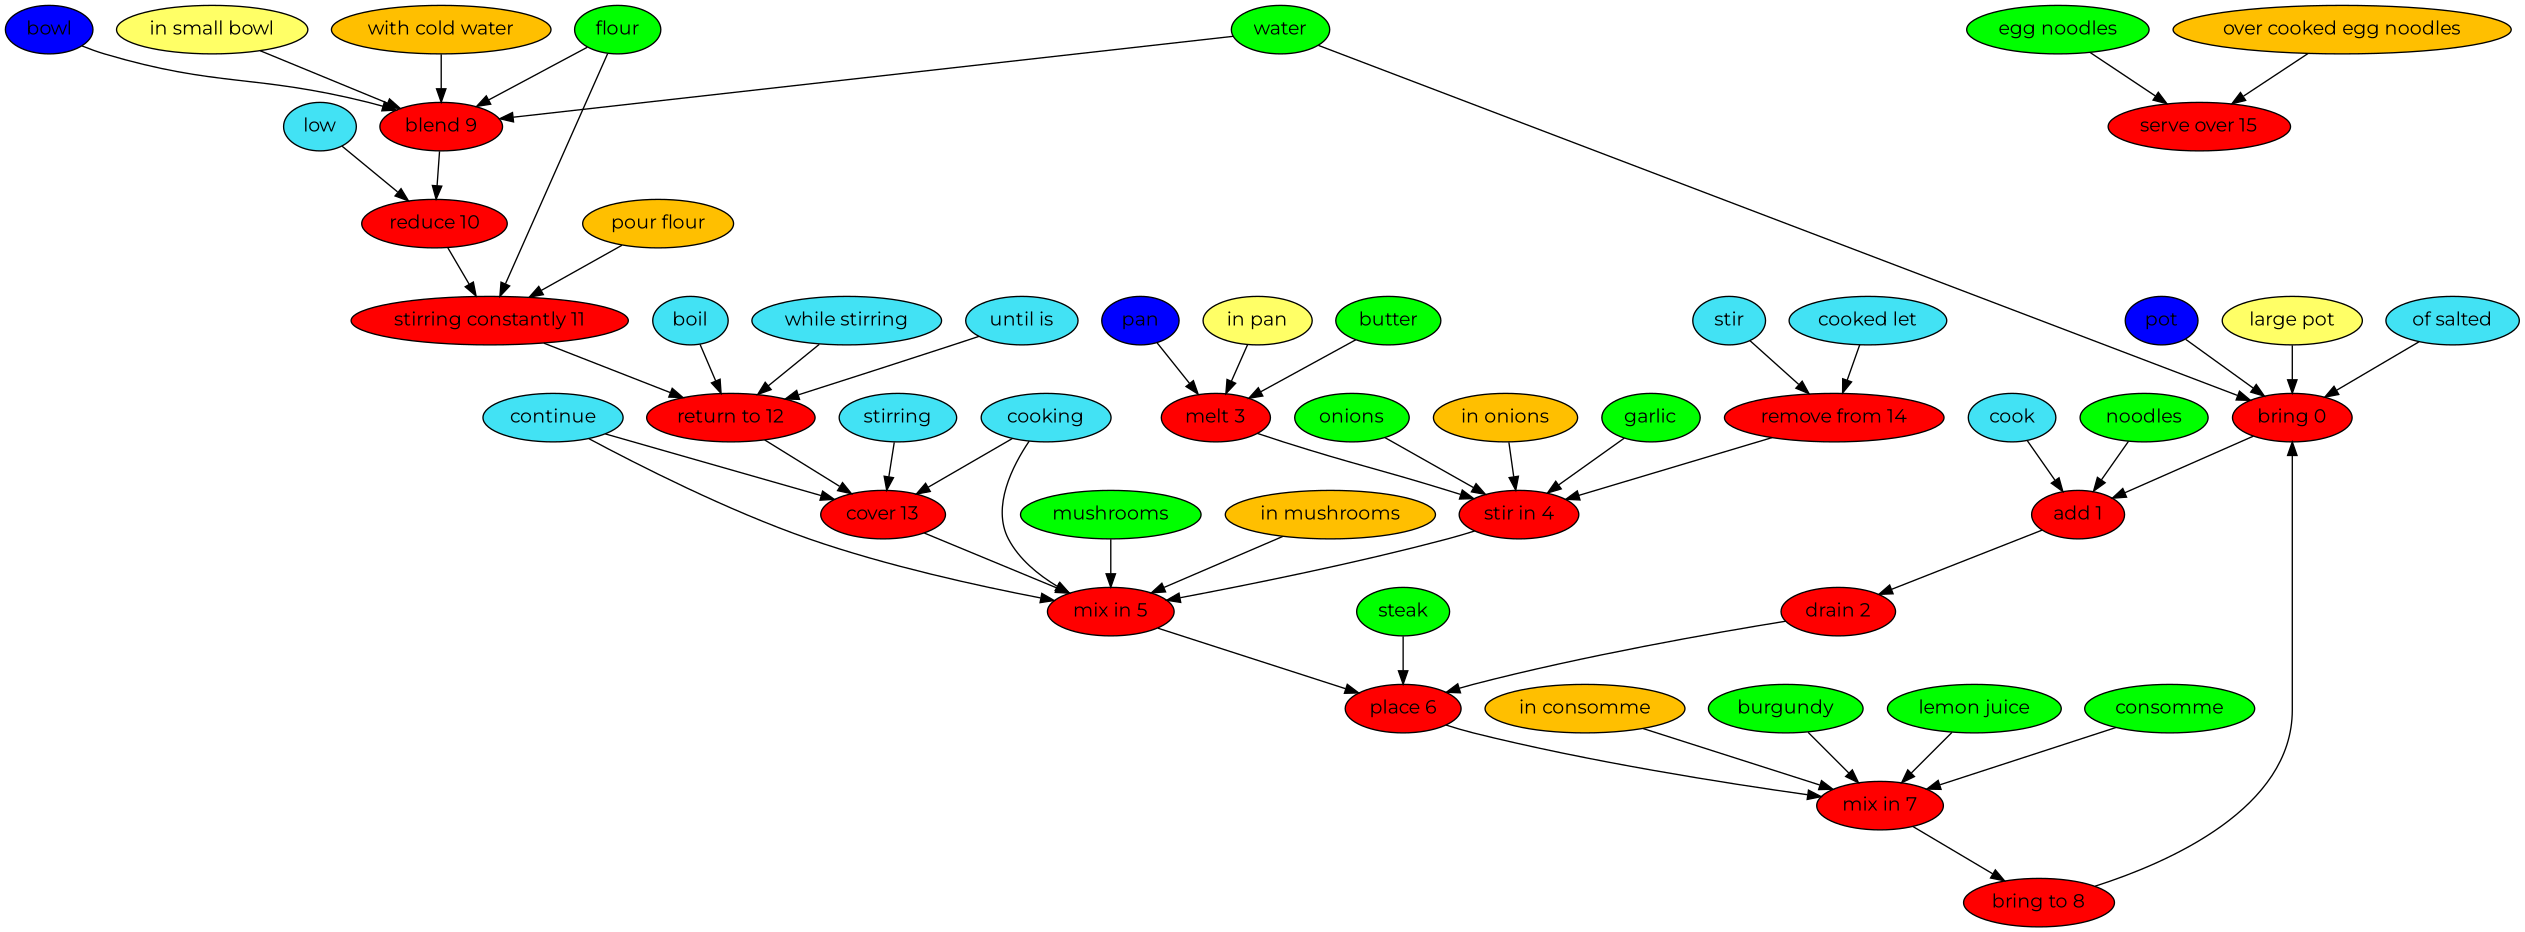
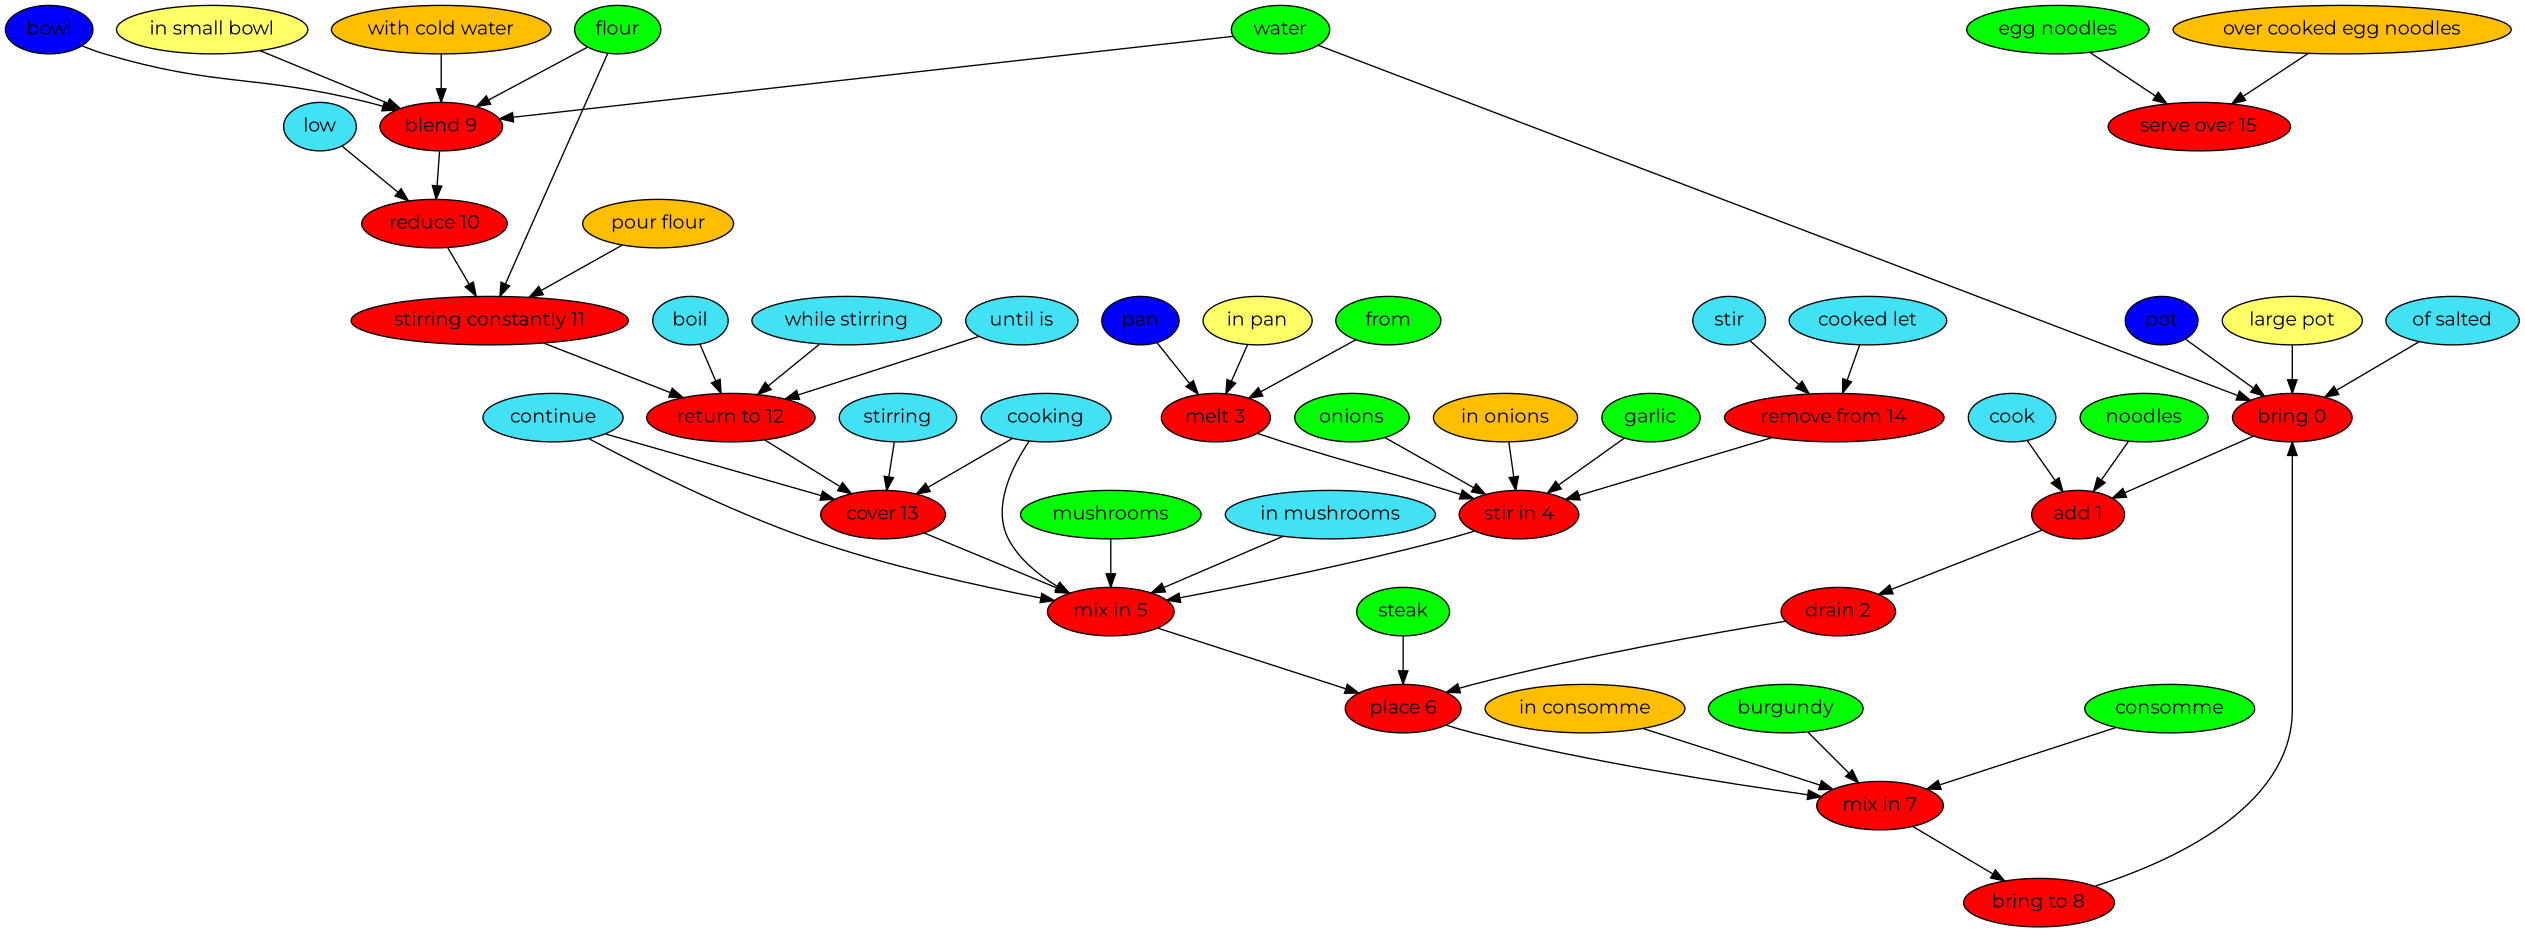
(1388, 321) -> (1388, 321)
(1330, 515) -> (1330, 515)
(1974, 709) -> none
